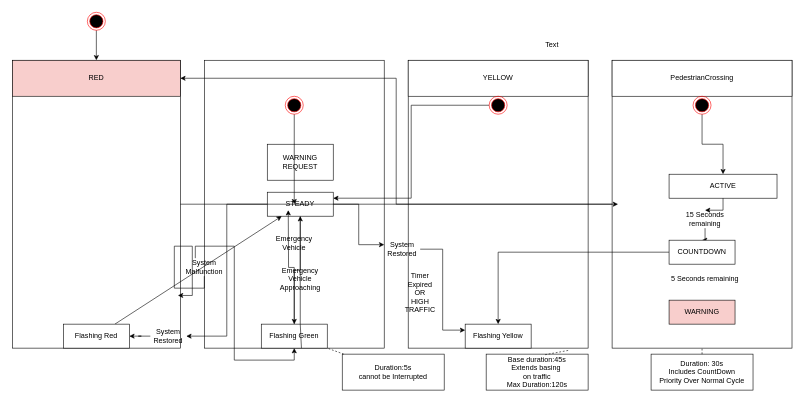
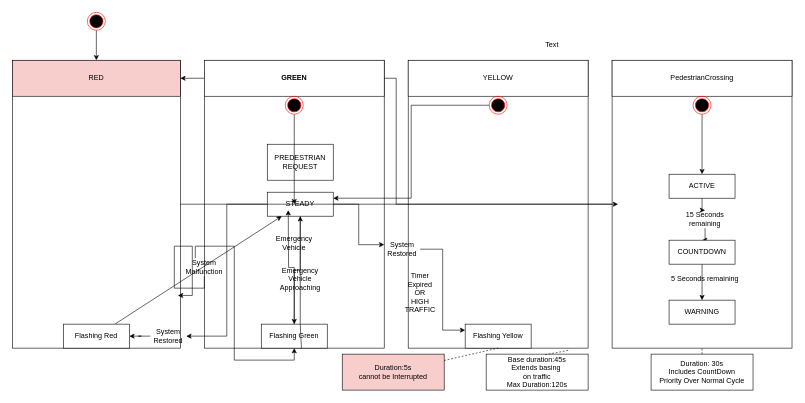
none -> (294, 78)
(300, 162) -> (300, 162)
(723, 186) -> (702, 186)
(498, 252) -> (702, 294)
(702, 312) -> (702, 312)
(337, 352) -> (470, 355)
(393, 372) -> (393, 372)
